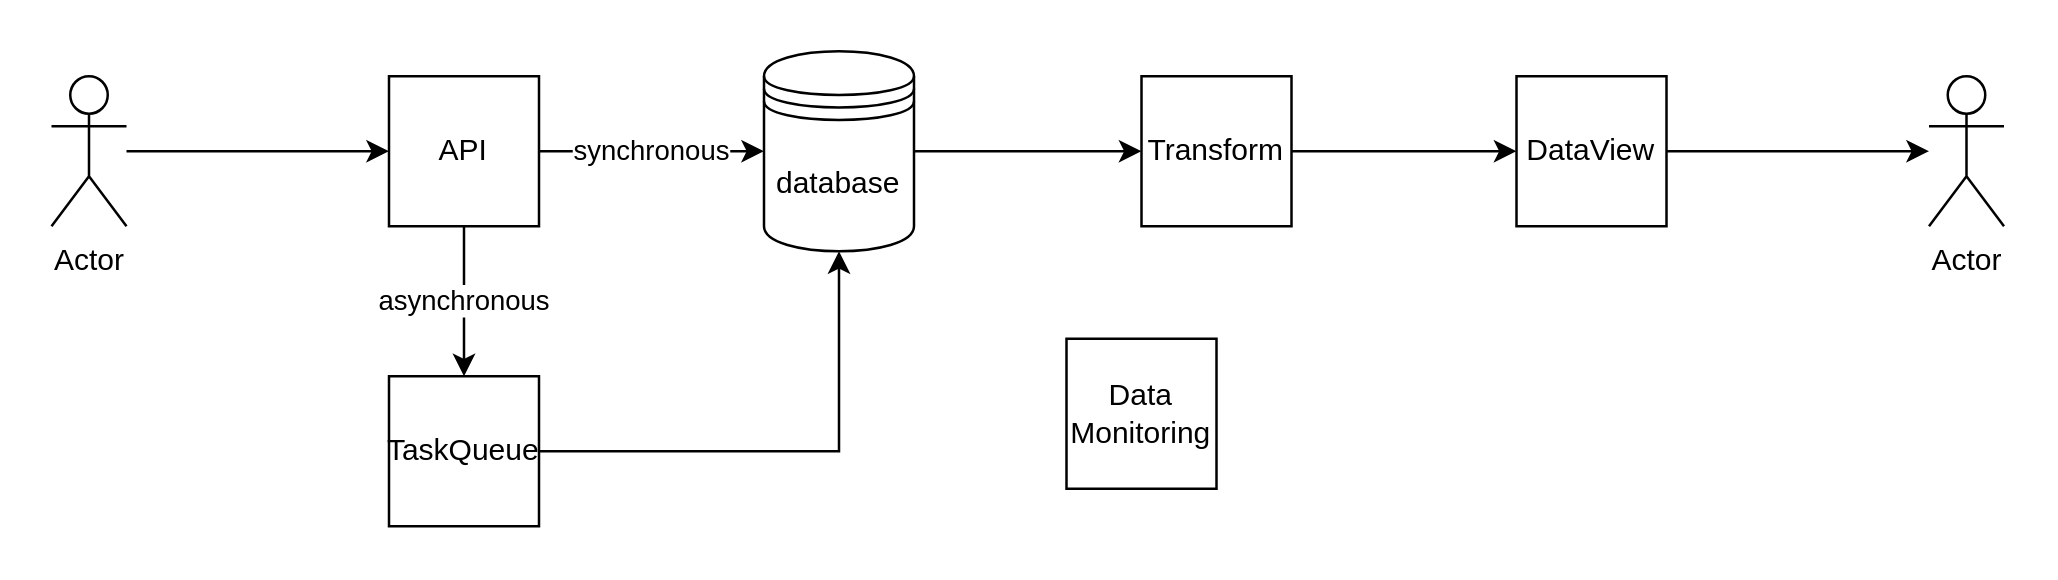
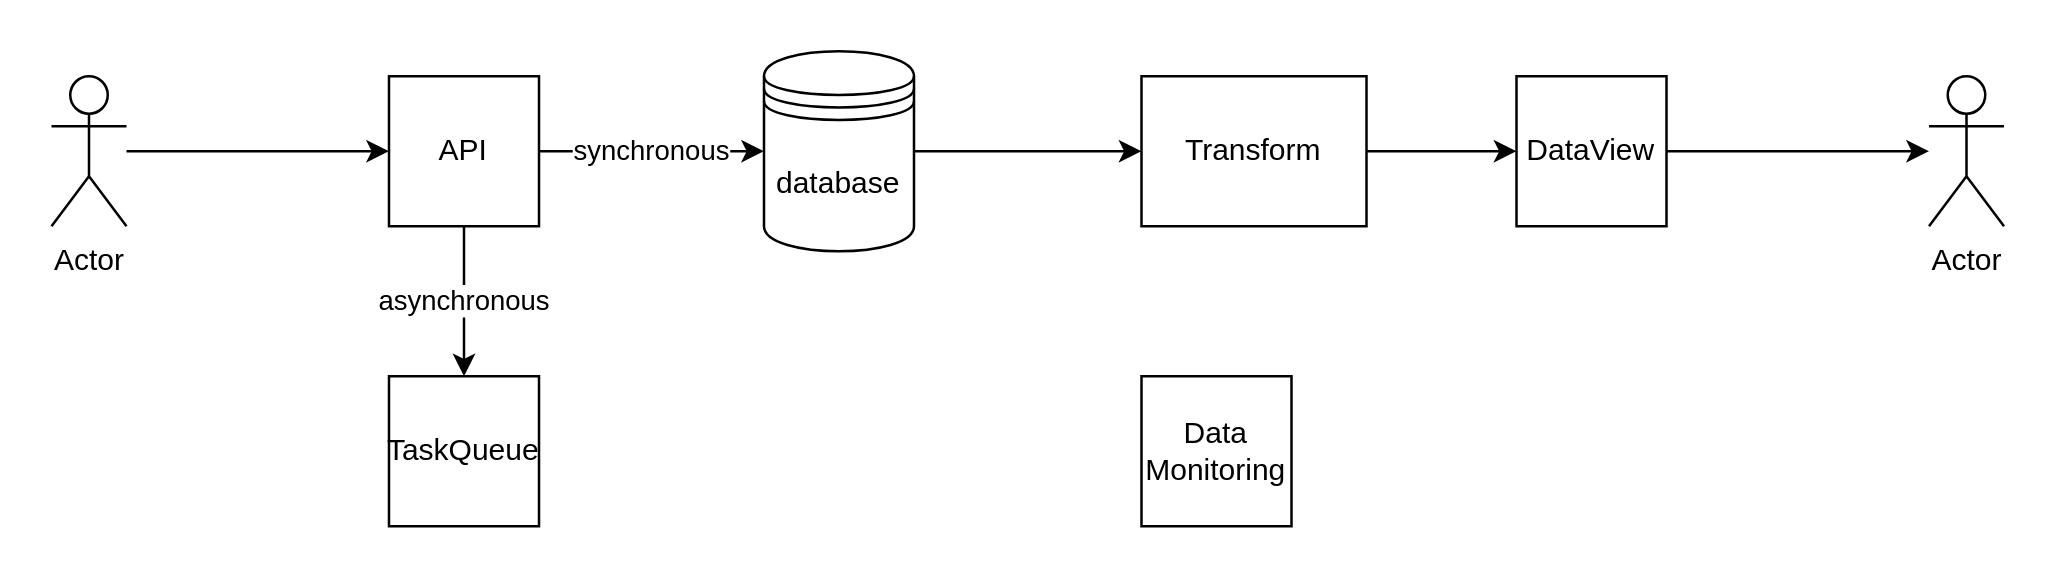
(1216, 151) -> (1254, 151)
(1141, 414) -> (1216, 451)
(781, 451) -> none
